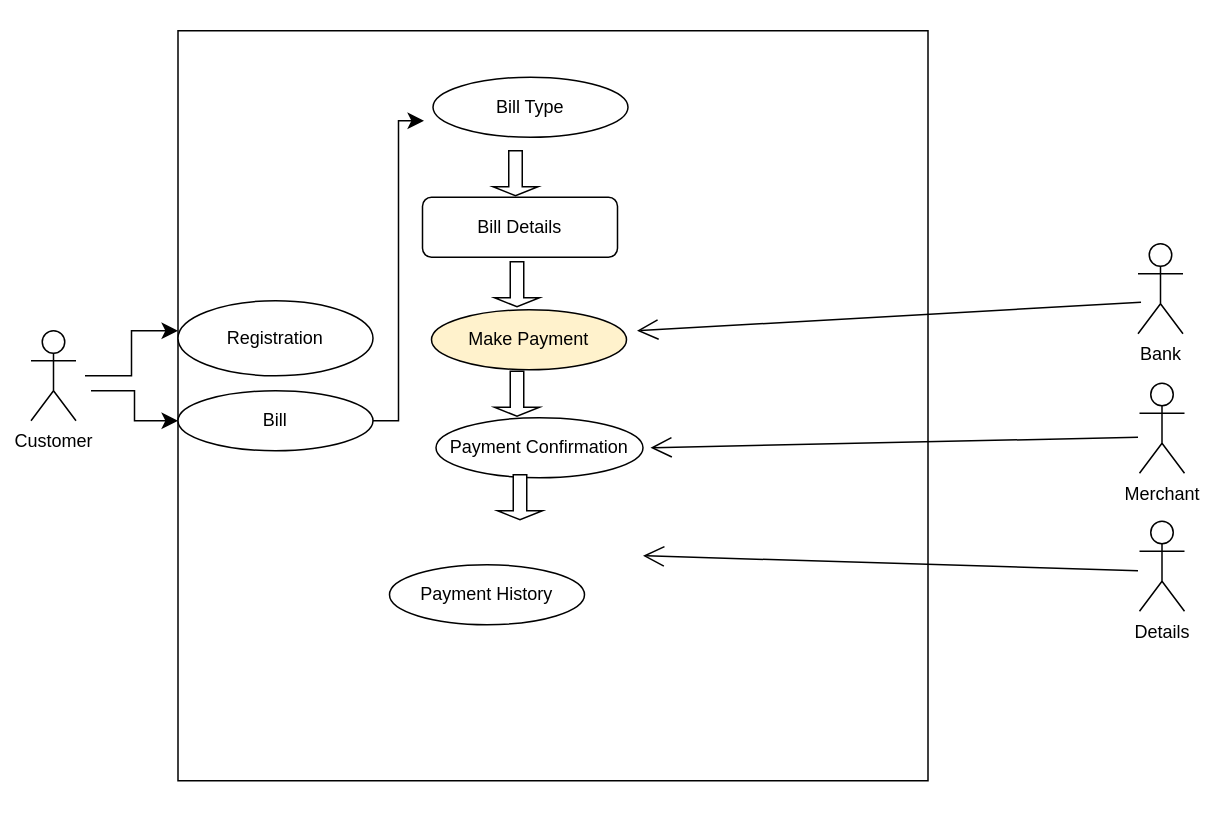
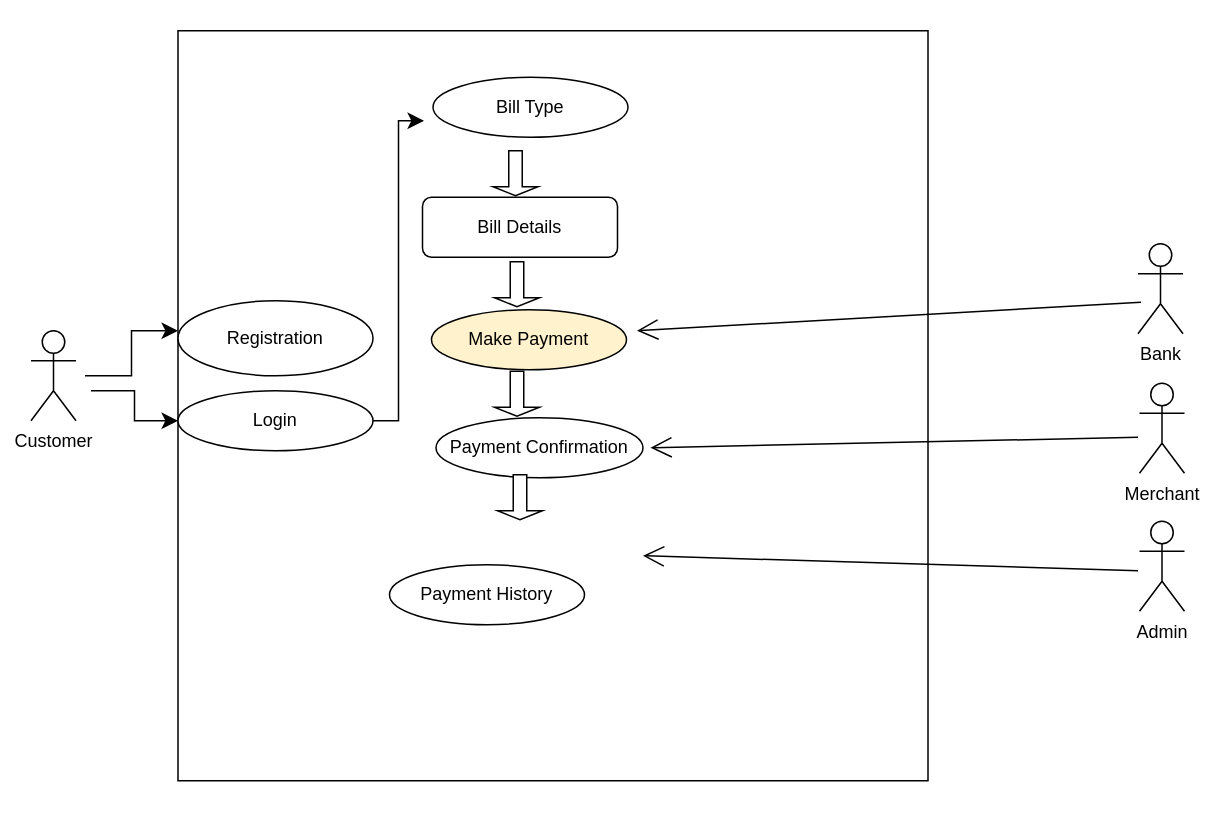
(275, 421) -> (275, 421)
(1163, 633) -> (1163, 633)
